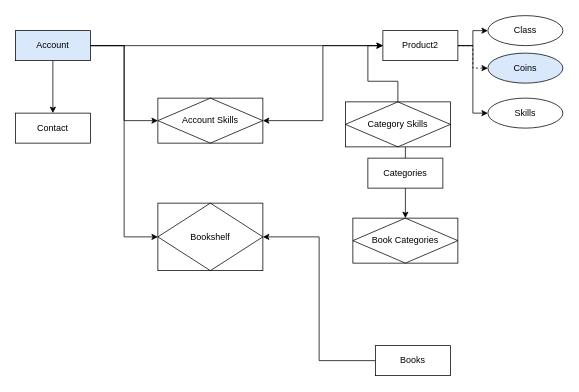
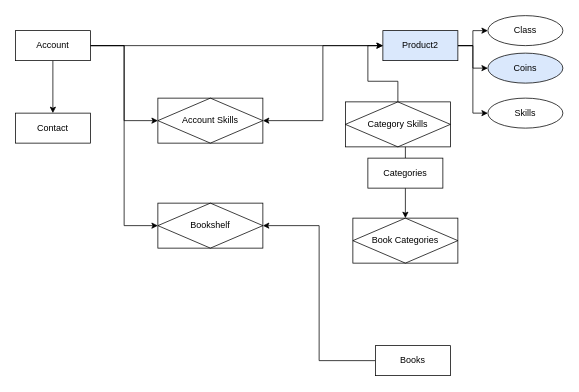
(53, 45) -> (53, 45)
(420, 45) -> (420, 45)
(477, 68) -> (477, 68)
(210, 237) -> (210, 225)
